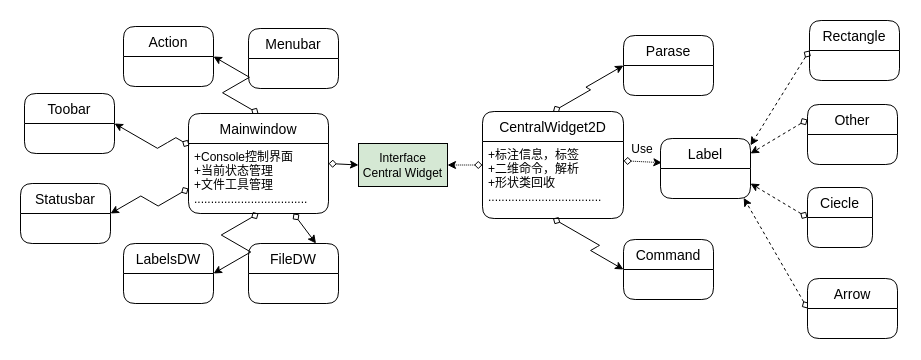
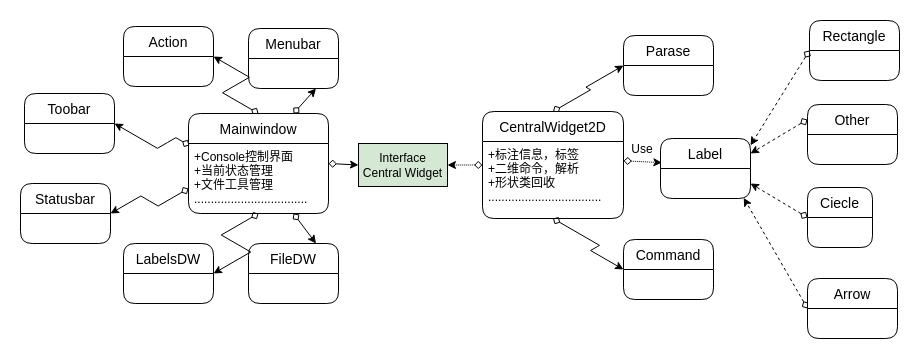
none -> (305, 101)
